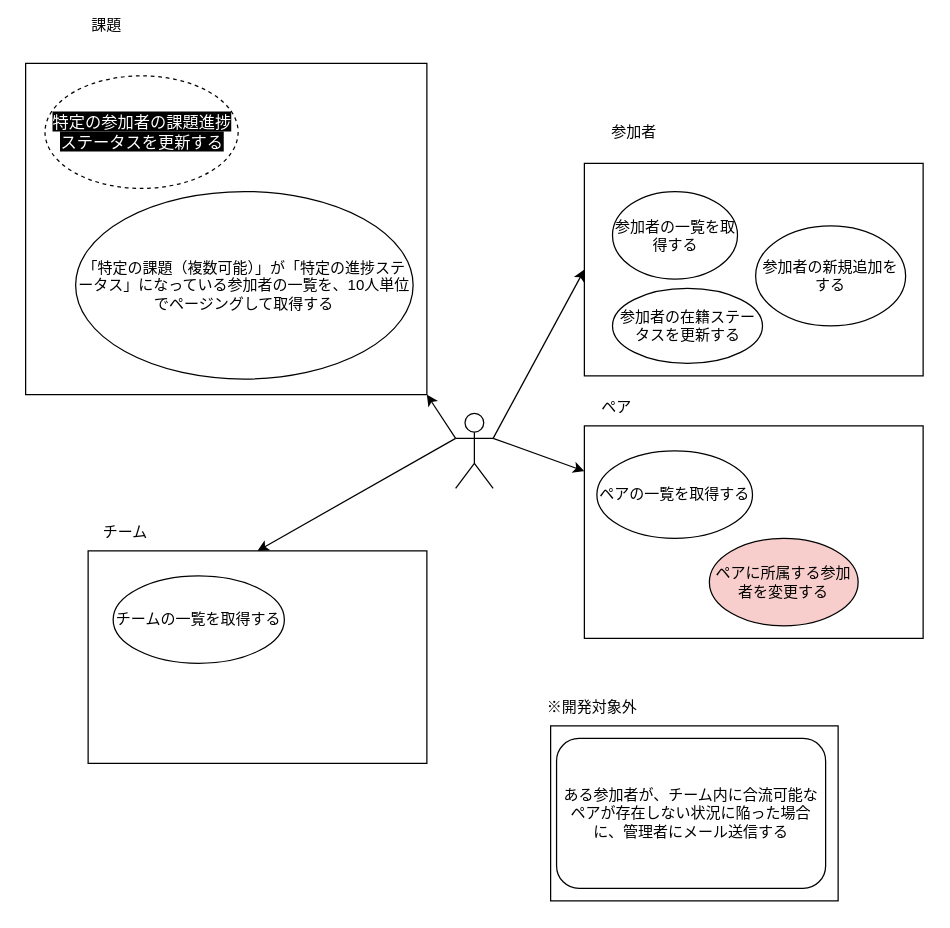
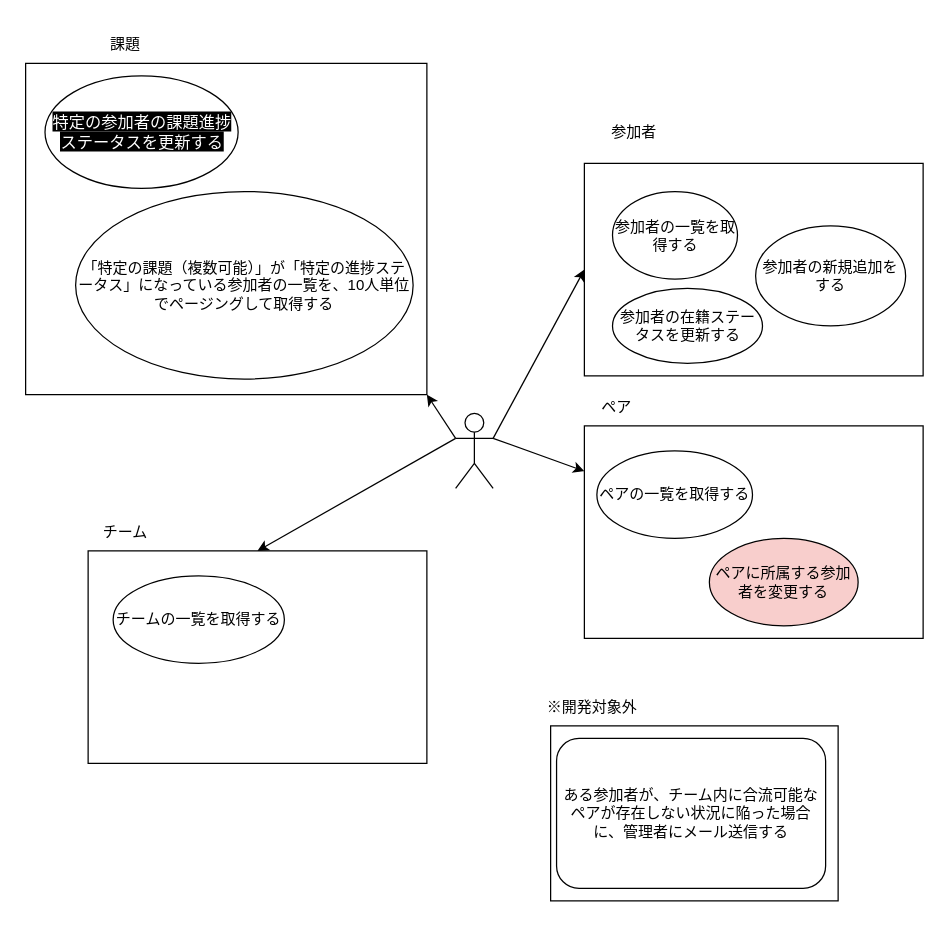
(107, 26) -> (126, 44)
(142, 132) -> (142, 132)
